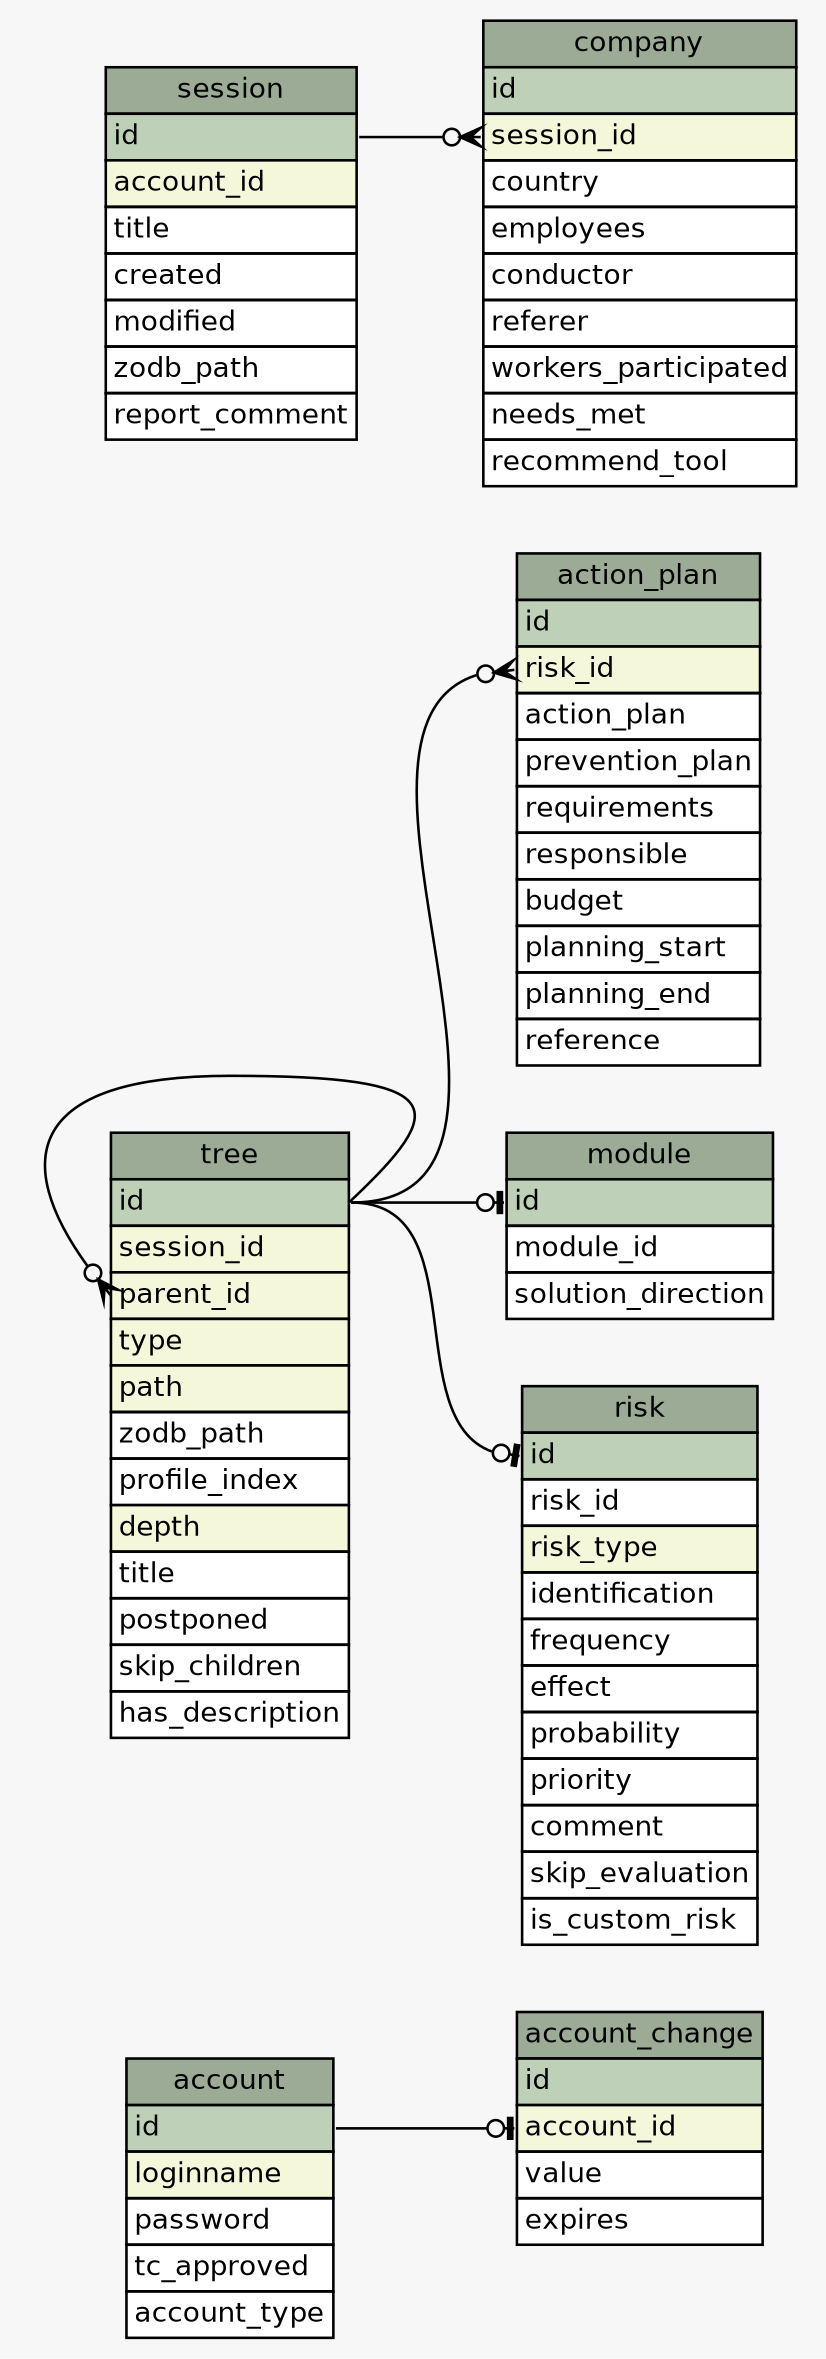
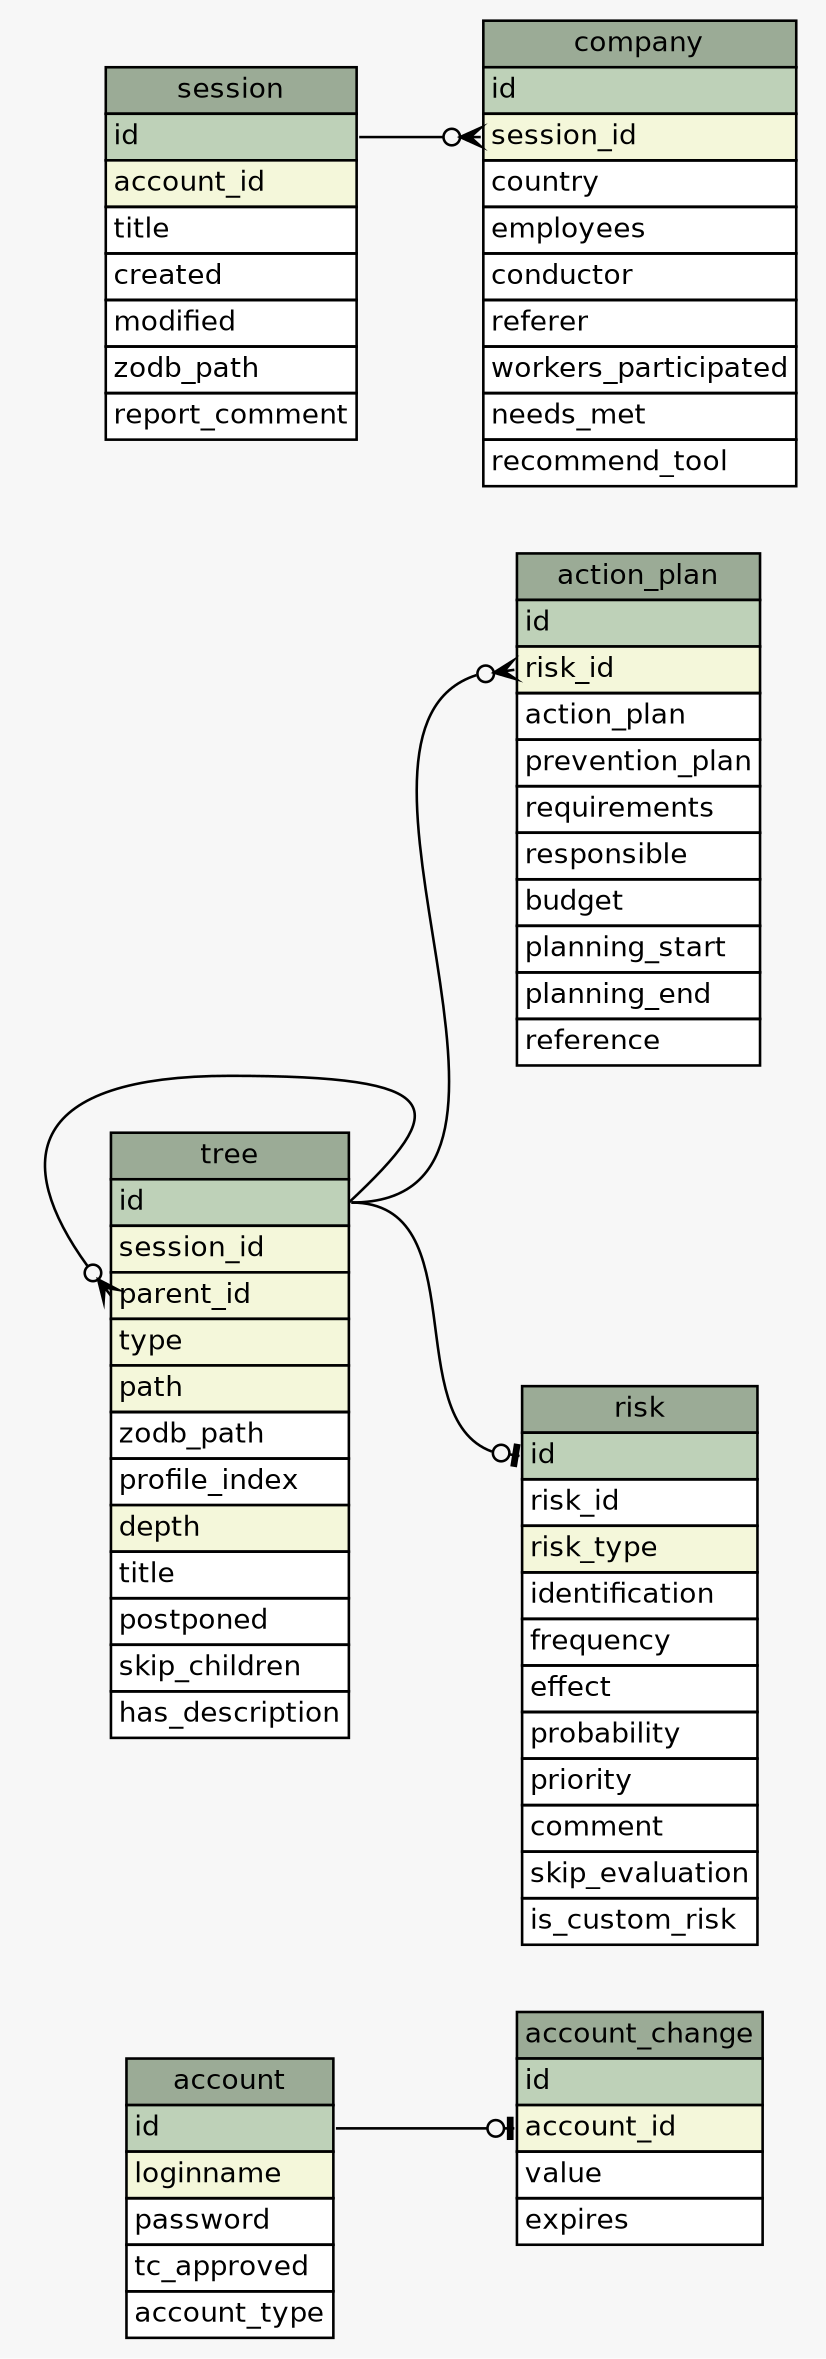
(638, 1226) -> none
